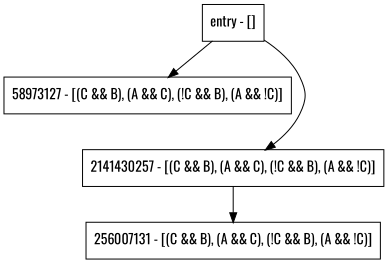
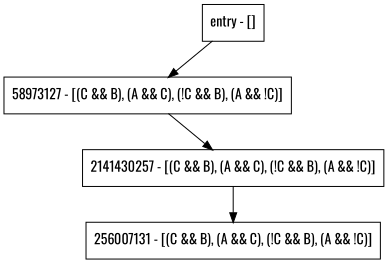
(304, 90) -> (187, 129)
